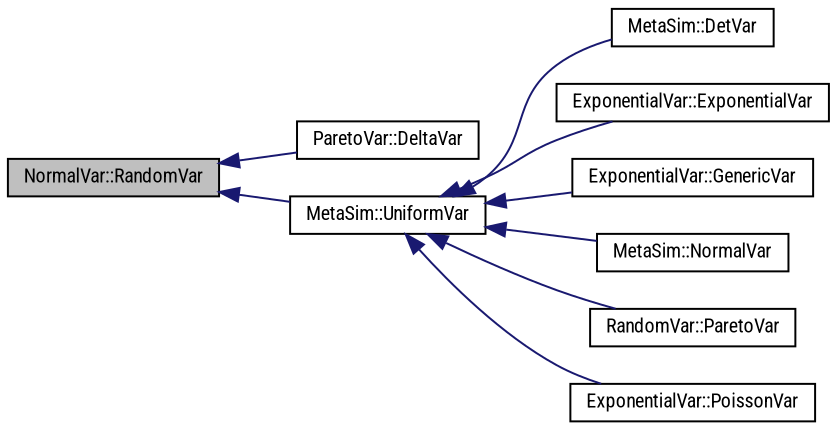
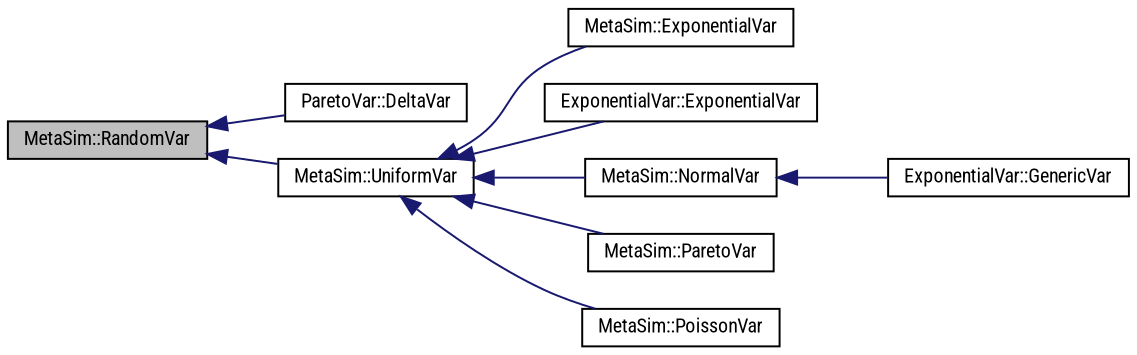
(693, 28) -> (681, 28)
(113, 178) -> (108, 140)
(539, 197) -> (842, 178)
(693, 328) -> (681, 253)
(693, 403) -> (681, 328)
